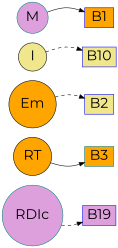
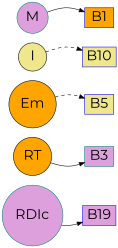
(99, 104) -> (99, 104)
(99, 156) -> (99, 156)
(69, 225) -> (69, 225)
